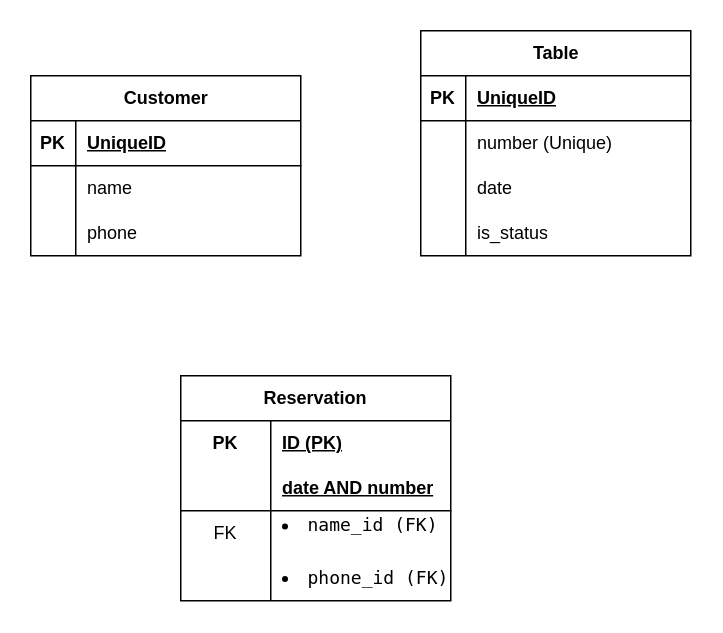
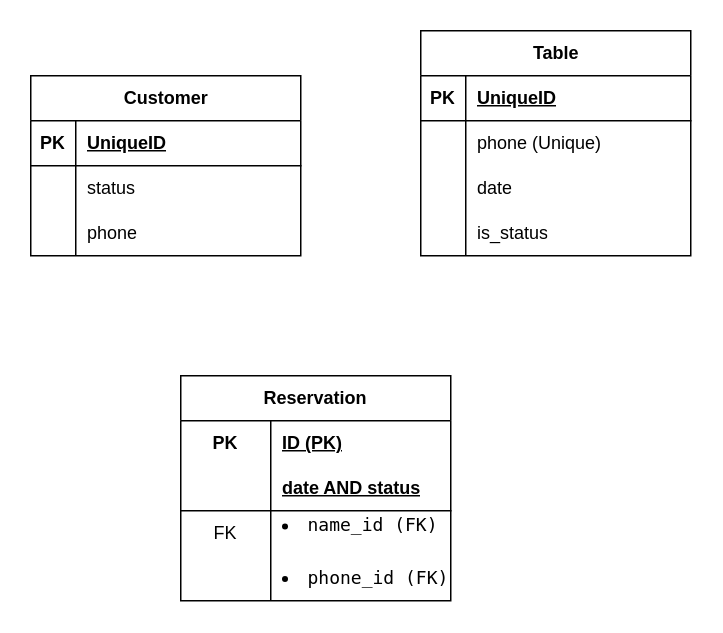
(549, 143) -> (544, 143)
(108, 188) -> (118, 188)
(356, 488) -> (356, 488)
